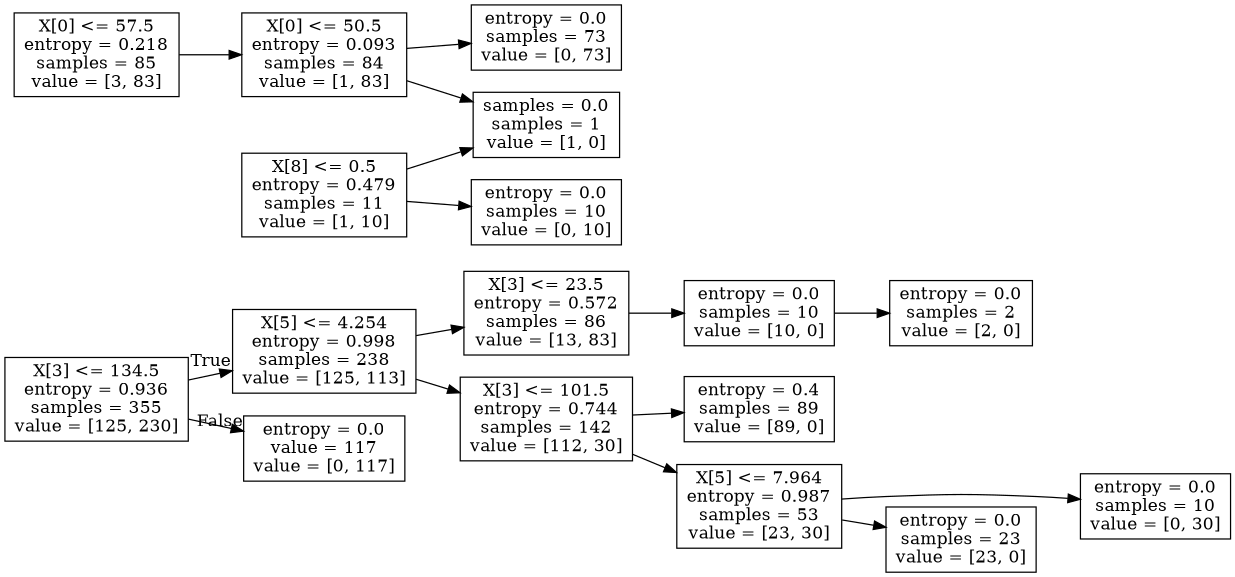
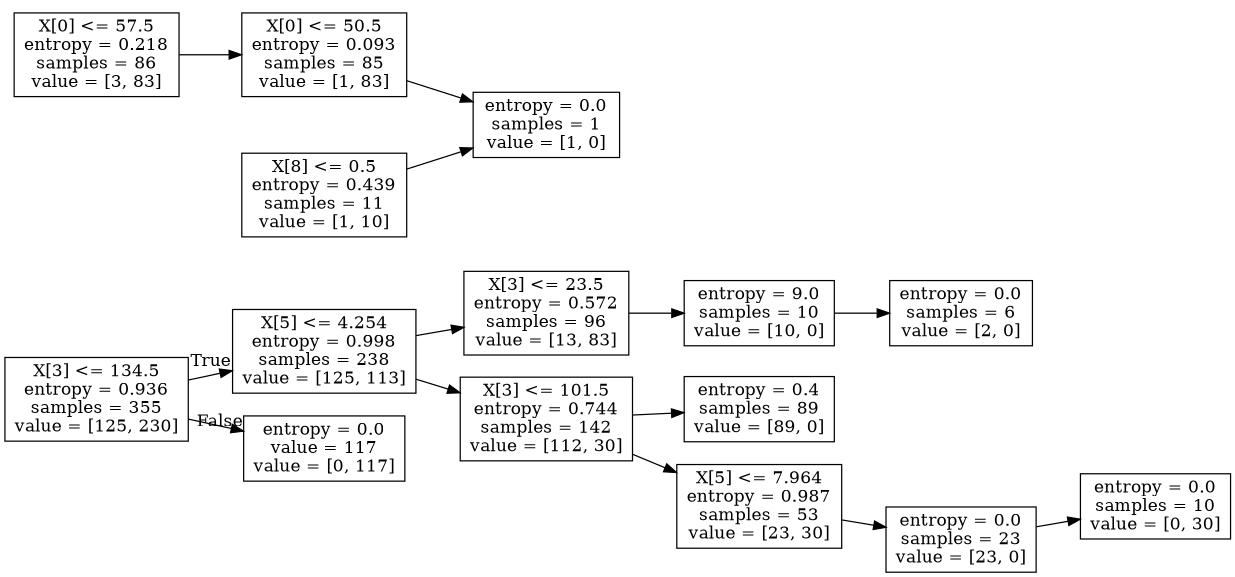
(546, 38) -> none
(97, 55) -> (97, 55)
(324, 55) -> (324, 55)
(546, 125) -> (546, 125)
(324, 195) -> (324, 195)
(546, 212) -> none
(546, 313) -> (546, 313)
(759, 313) -> (759, 313)
(961, 313) -> (961, 313)
(955, 495) -> (1052, 524)
